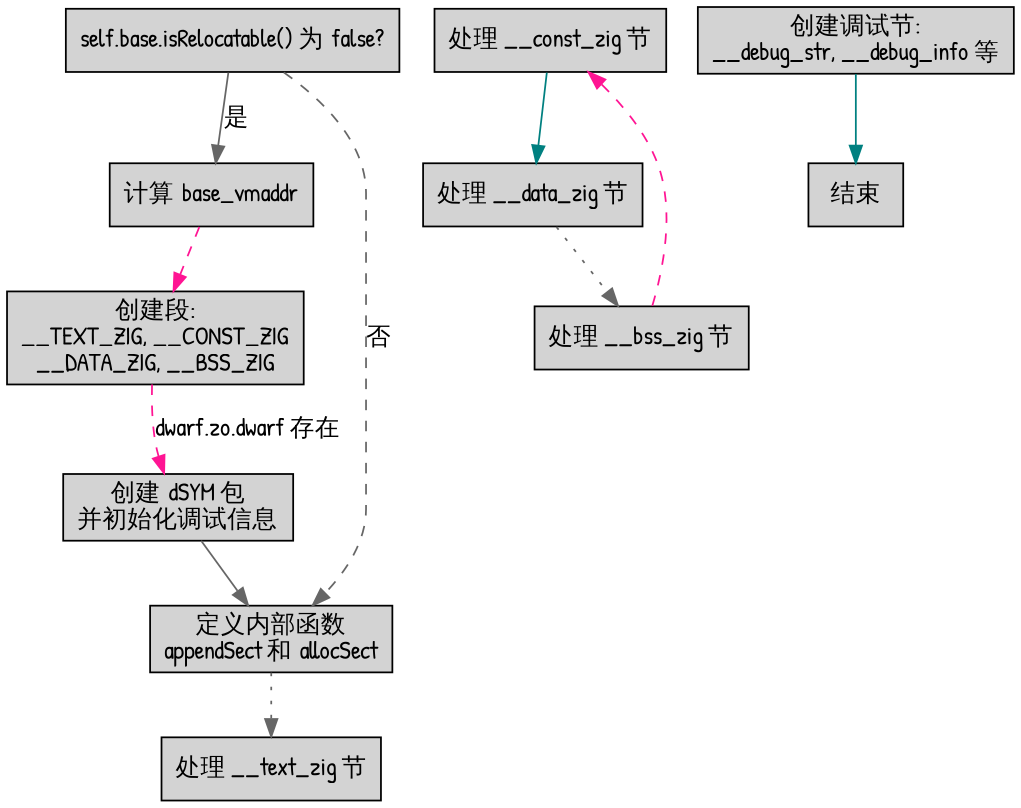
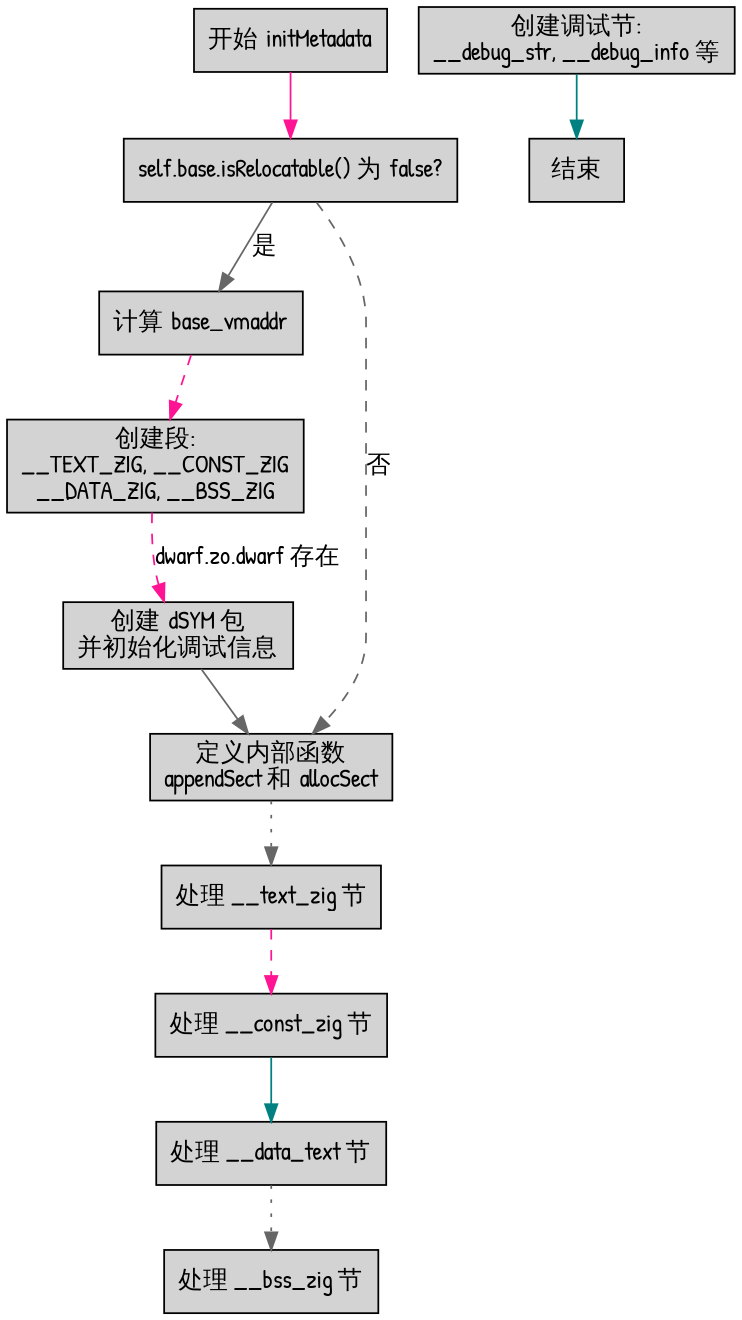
none -> (291, 40)
(664, 186) -> (271, 952)
(533, 195) -> (271, 1153)
